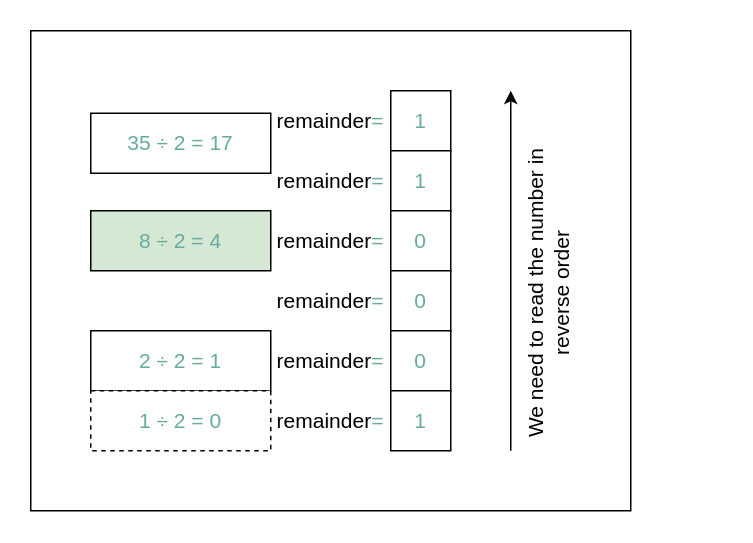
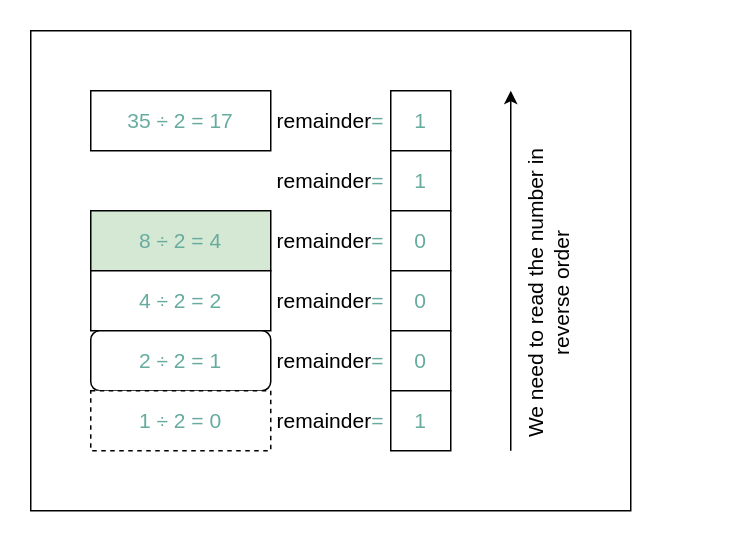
(181, 143) -> (181, 121)
none -> (181, 301)
(181, 361) -> (181, 361)
